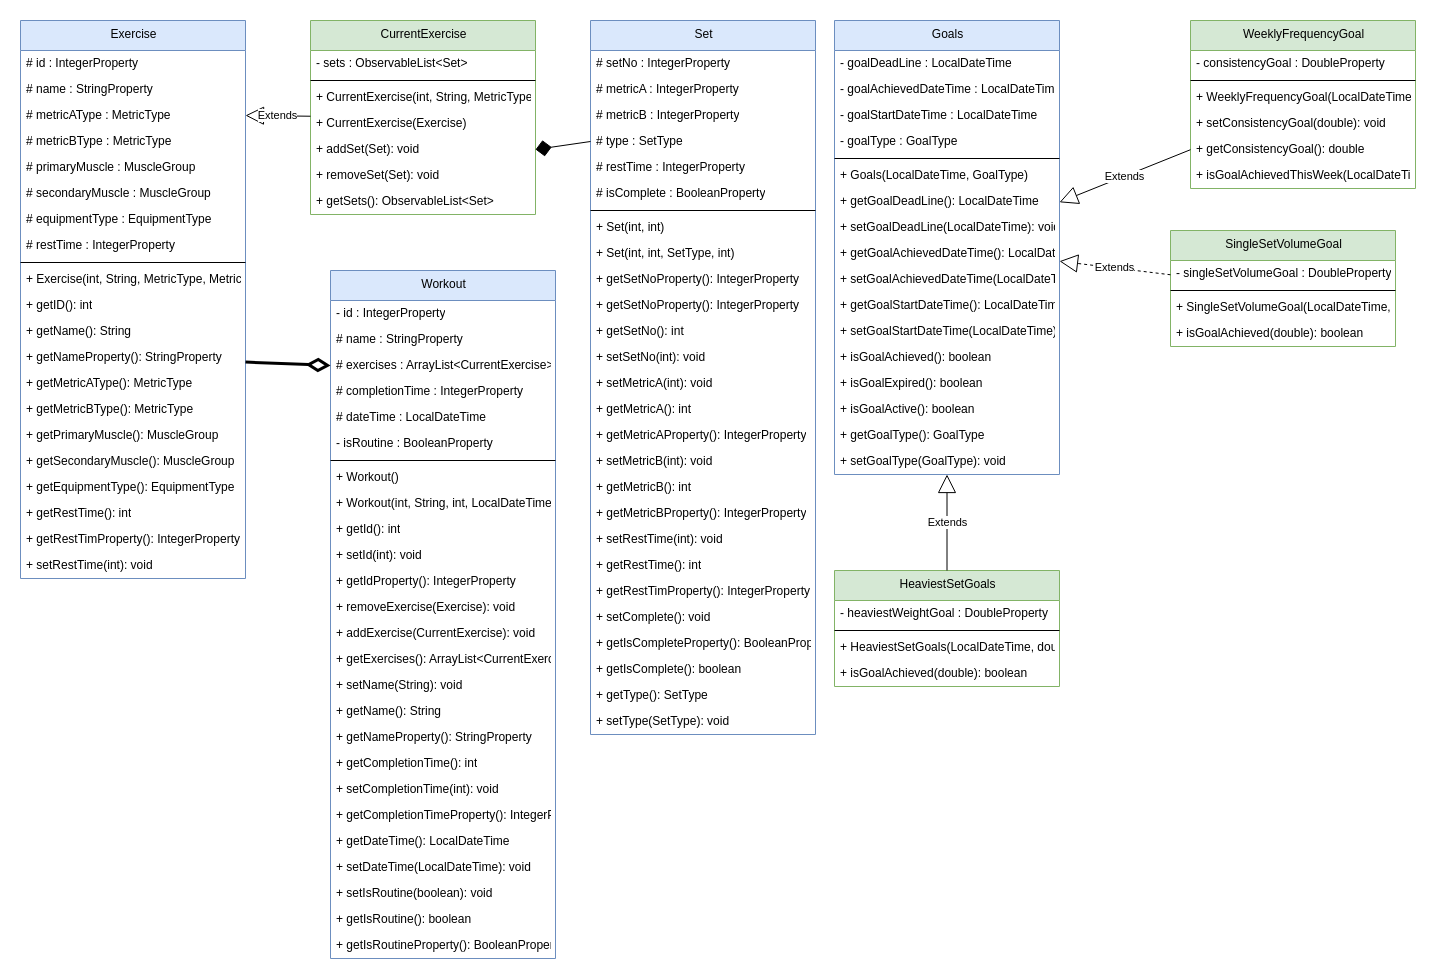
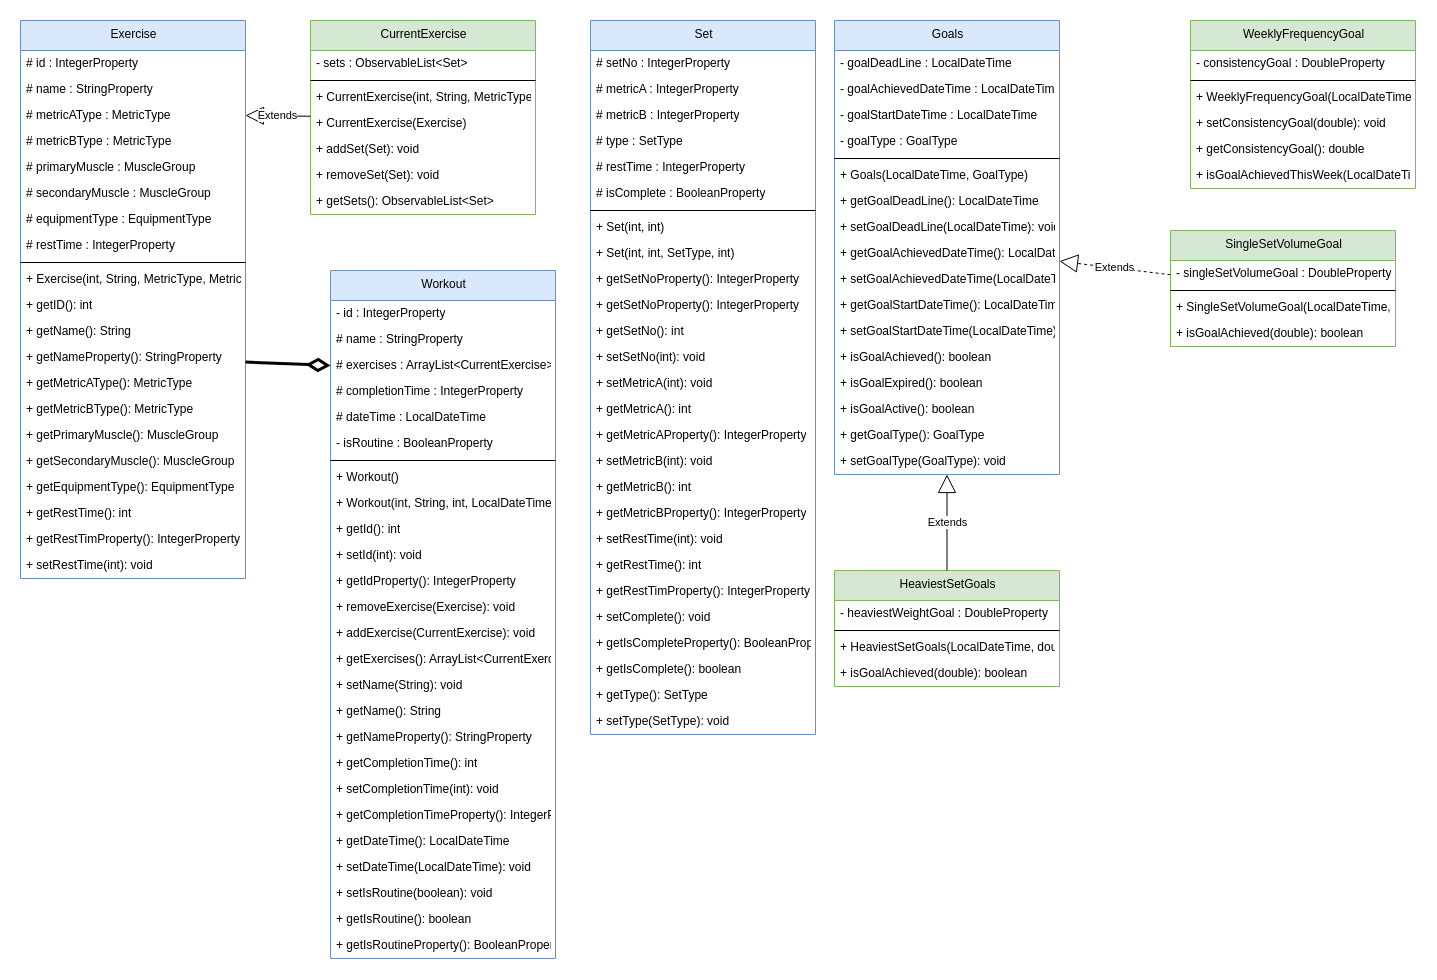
(570, 144) -> none
(1132, 173) -> none
